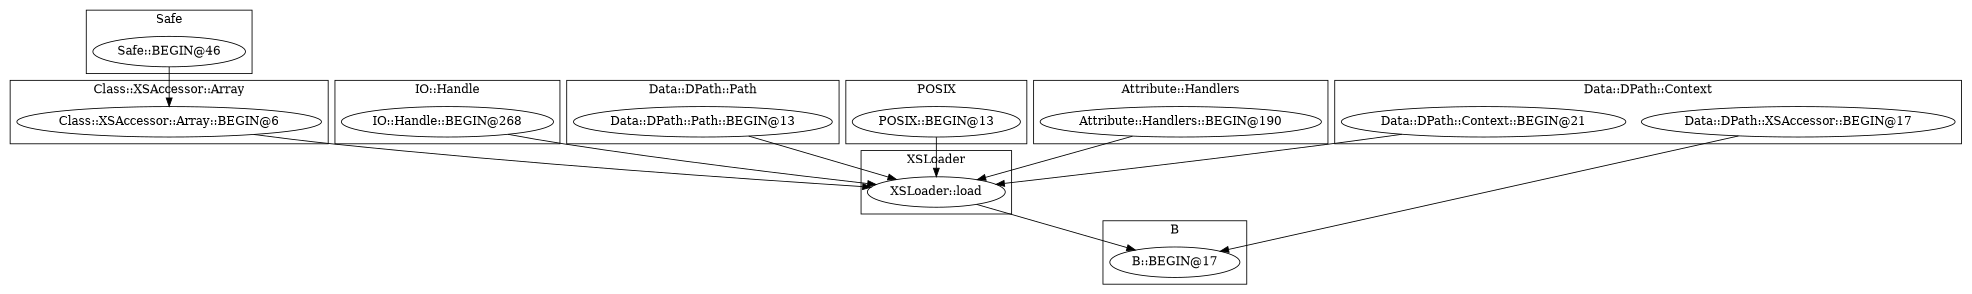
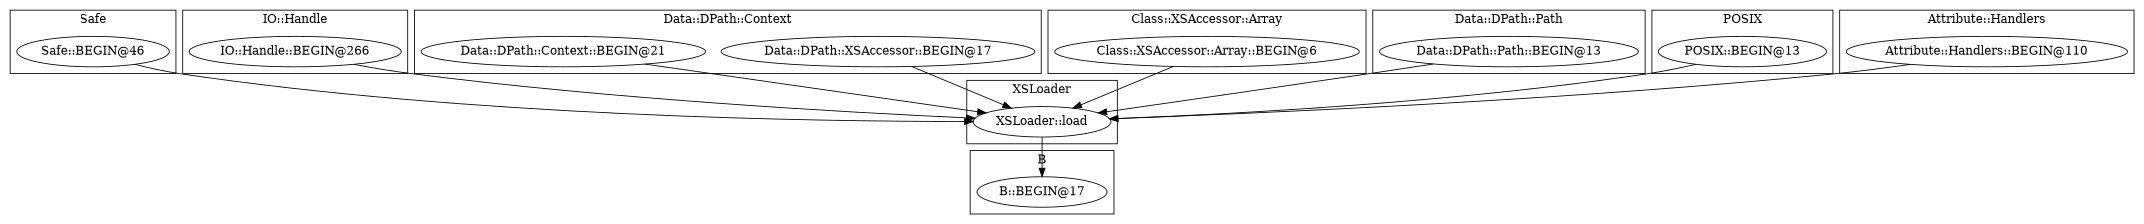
(169, 86) -> (548, 109)
(447, 122) -> (295, 52)
(1181, 122) -> (1987, 52)
(1484, 193) -> (957, 86)
